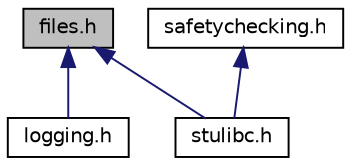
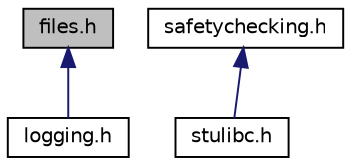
(158, 88) -> none
